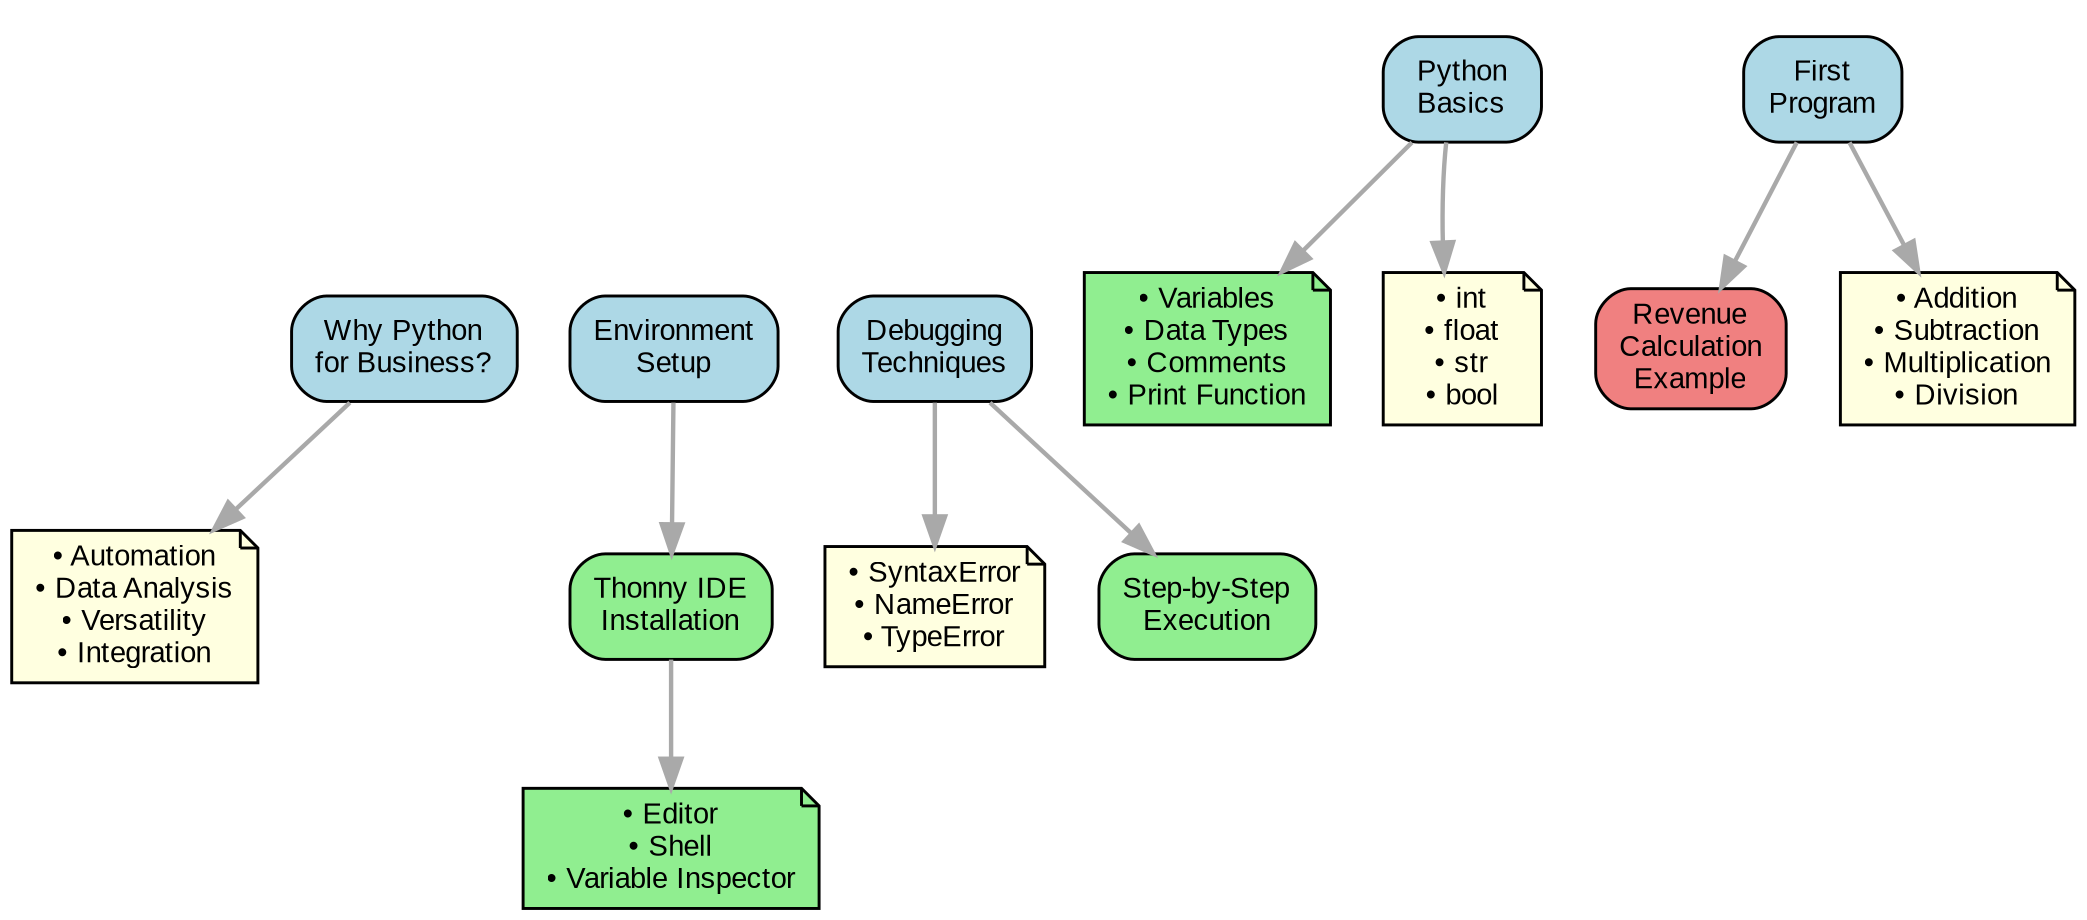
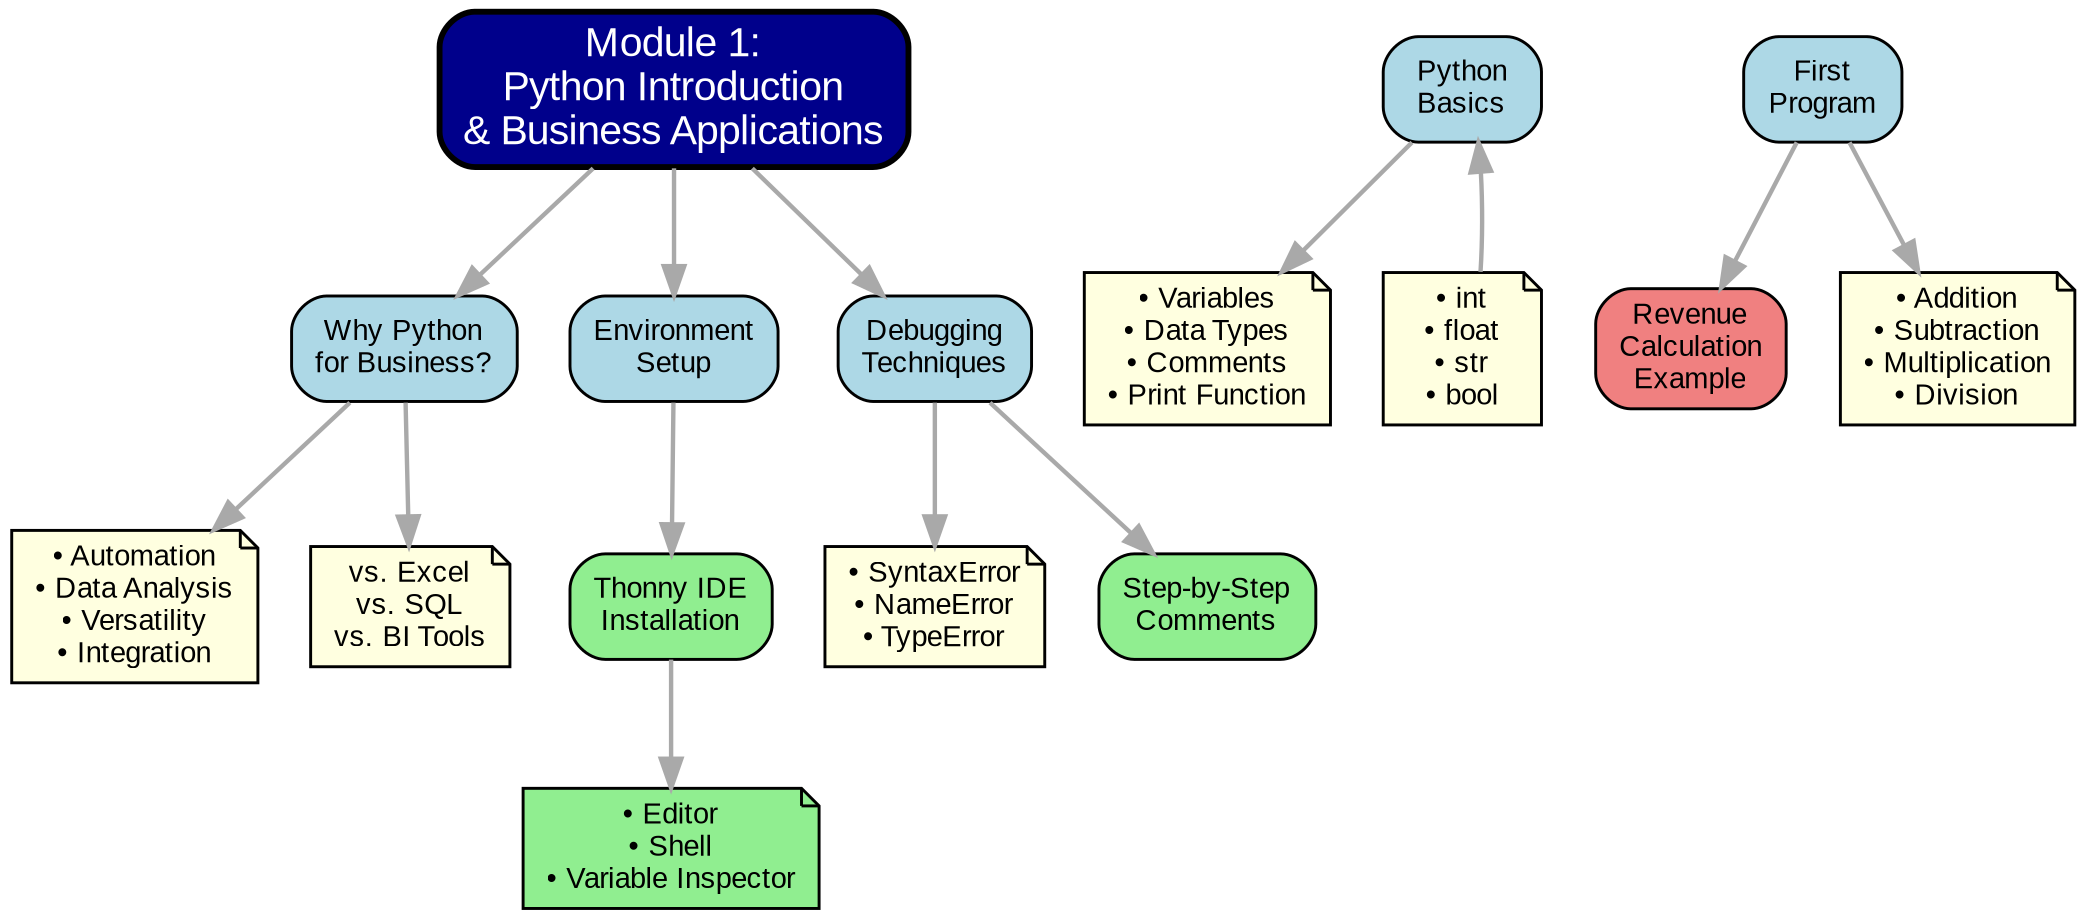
none -> (674, 89)
(1443, 192) -> (1482, 222)
(1207, 349) -> (1207, 349)
none -> (410, 607)
(1207, 607) -> (1207, 607)
